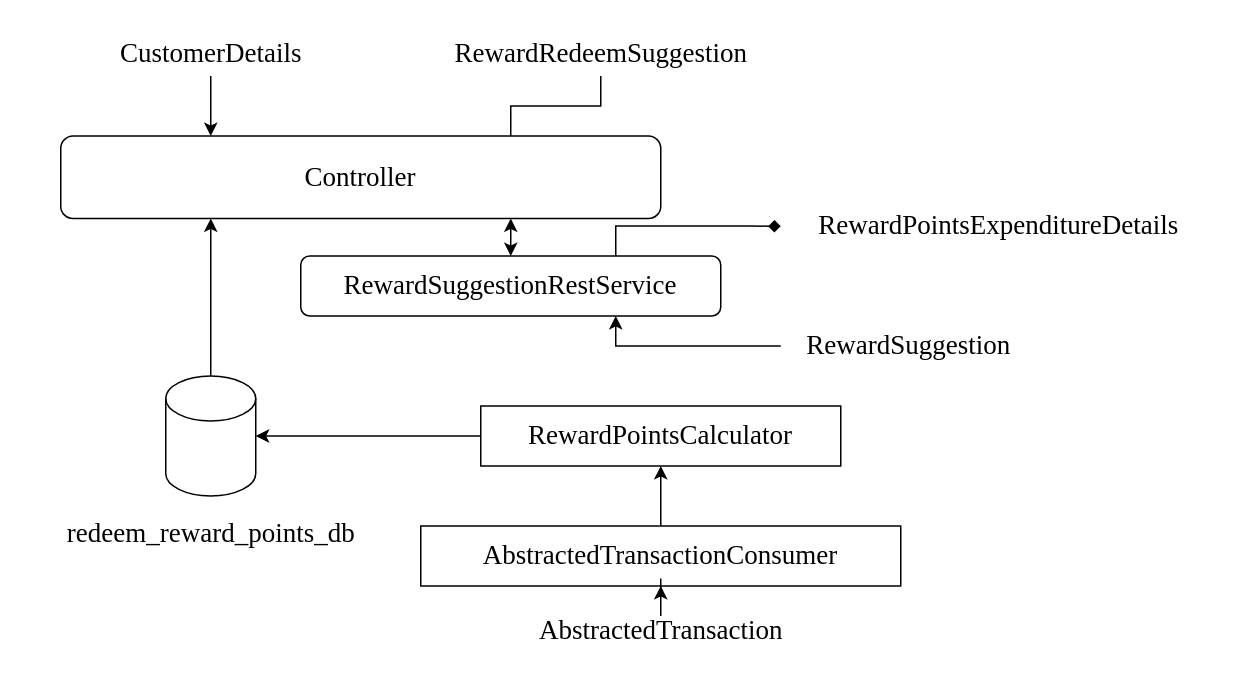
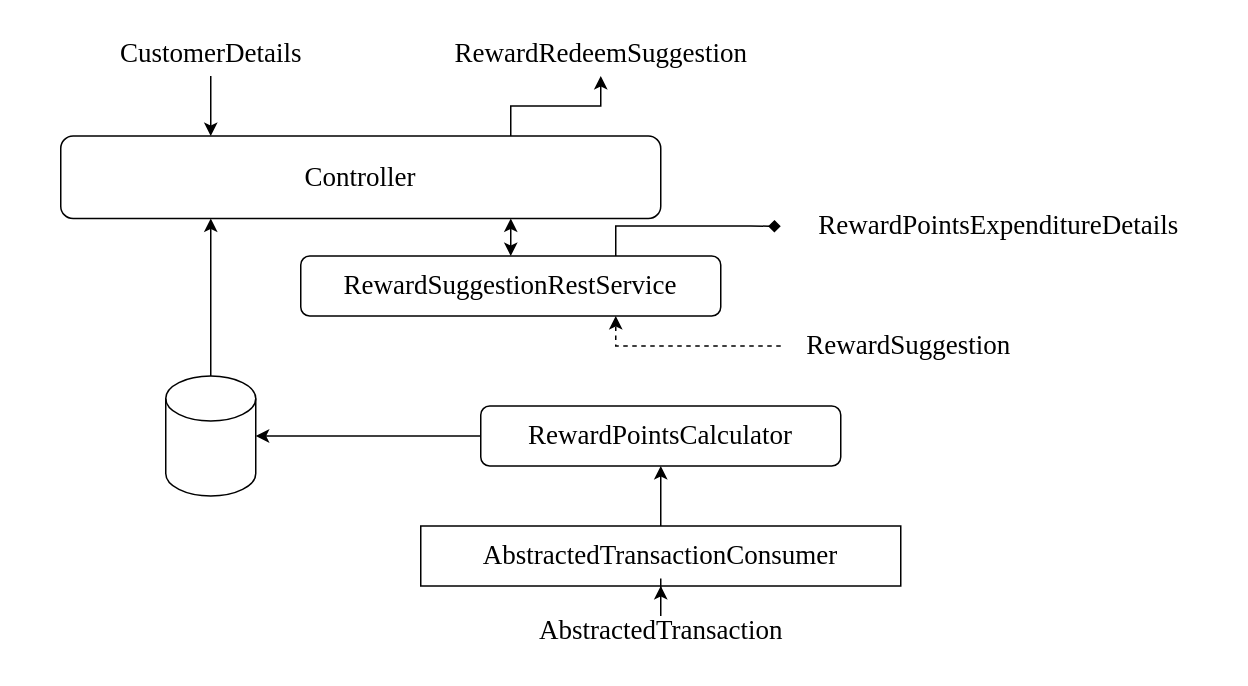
(601, 83) -> (601, 87)
(689, 346) -> (689, 346)
(661, 436) -> (661, 436)
(211, 533) -> none
